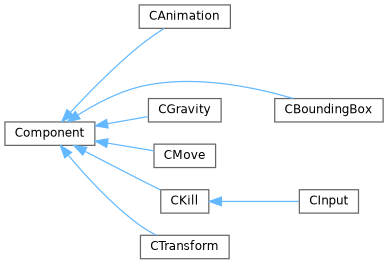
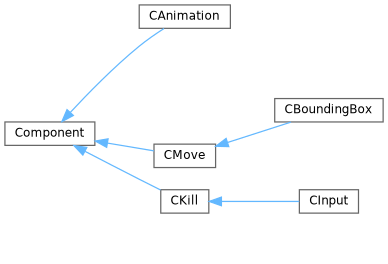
(183, 82) -> (259, 132)
(185, 110) -> none
(185, 247) -> none
